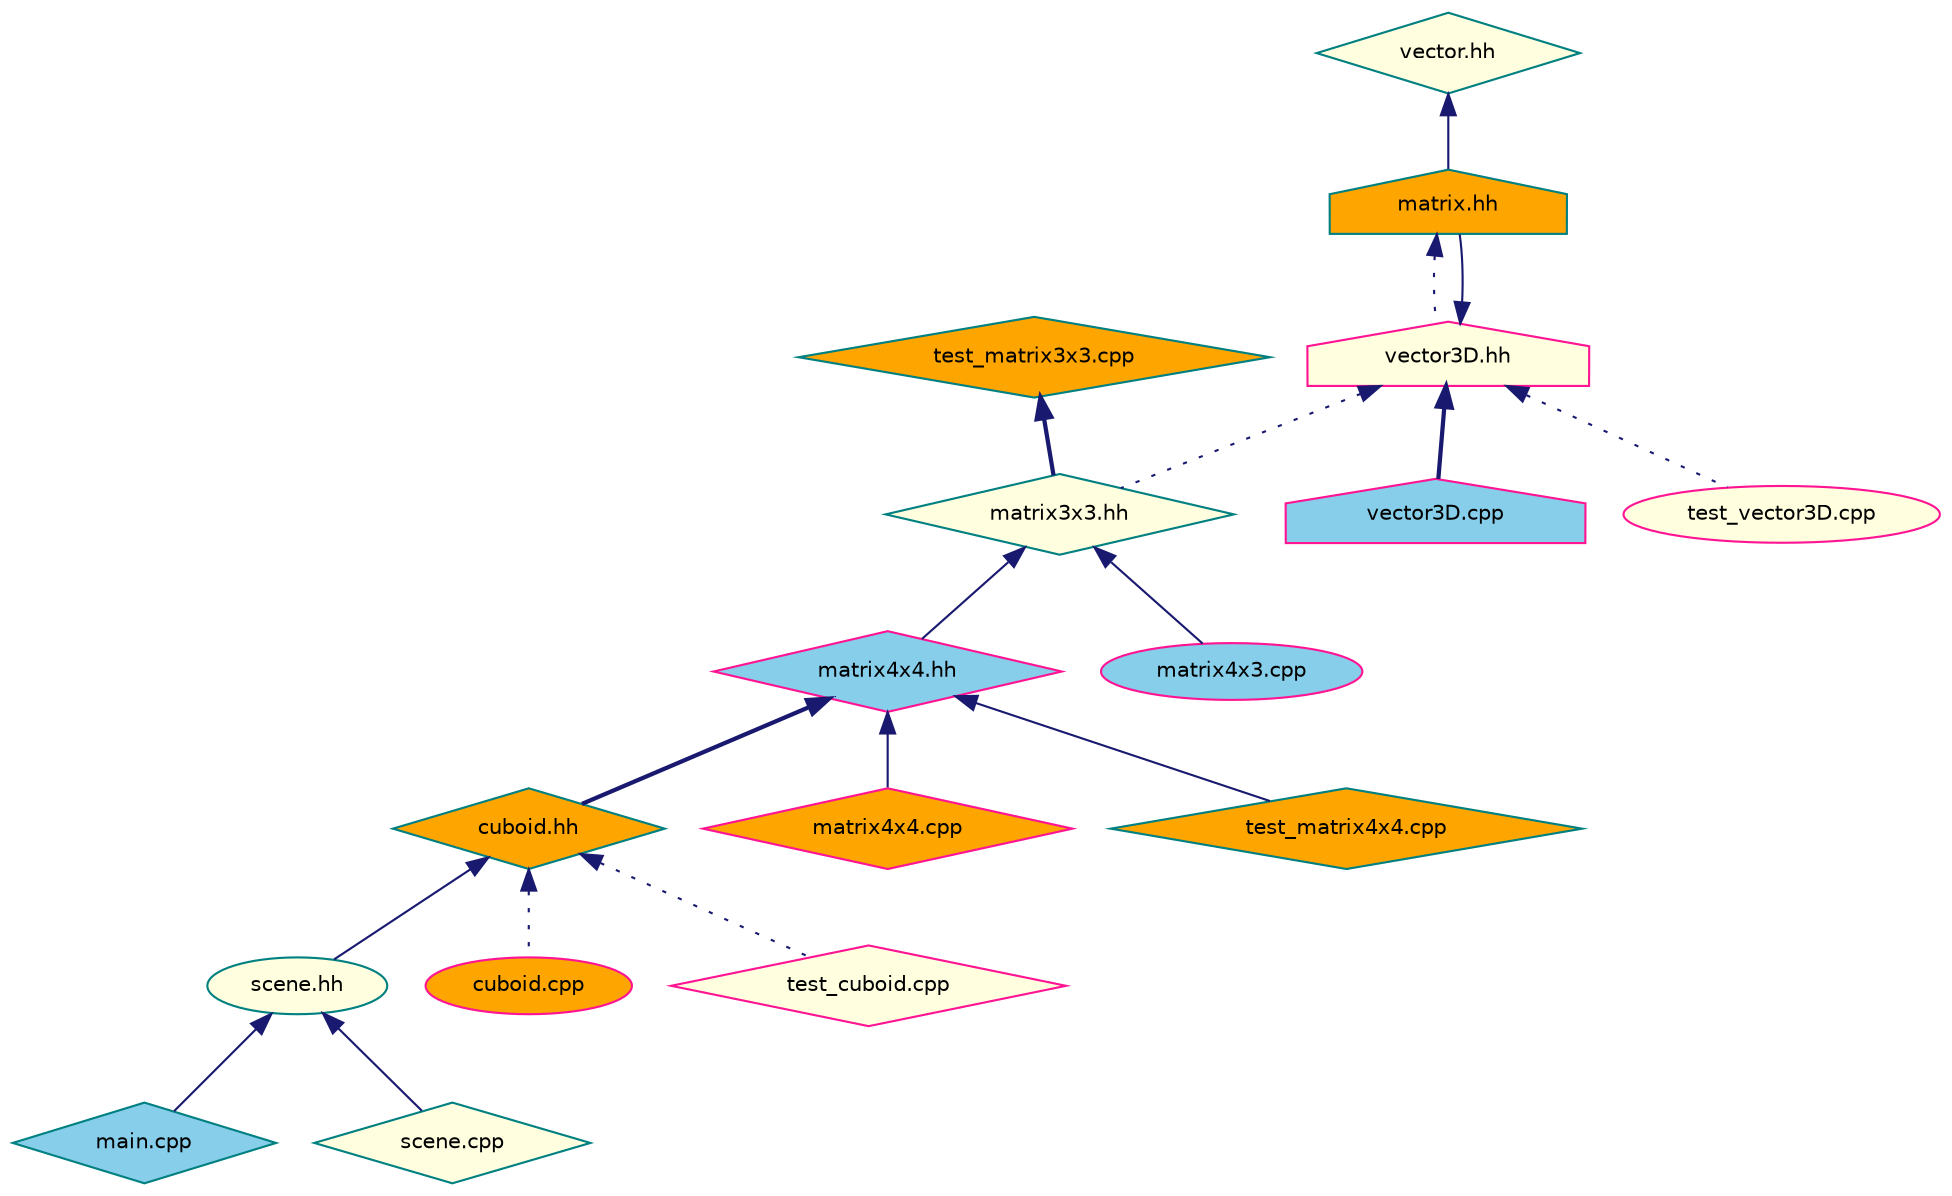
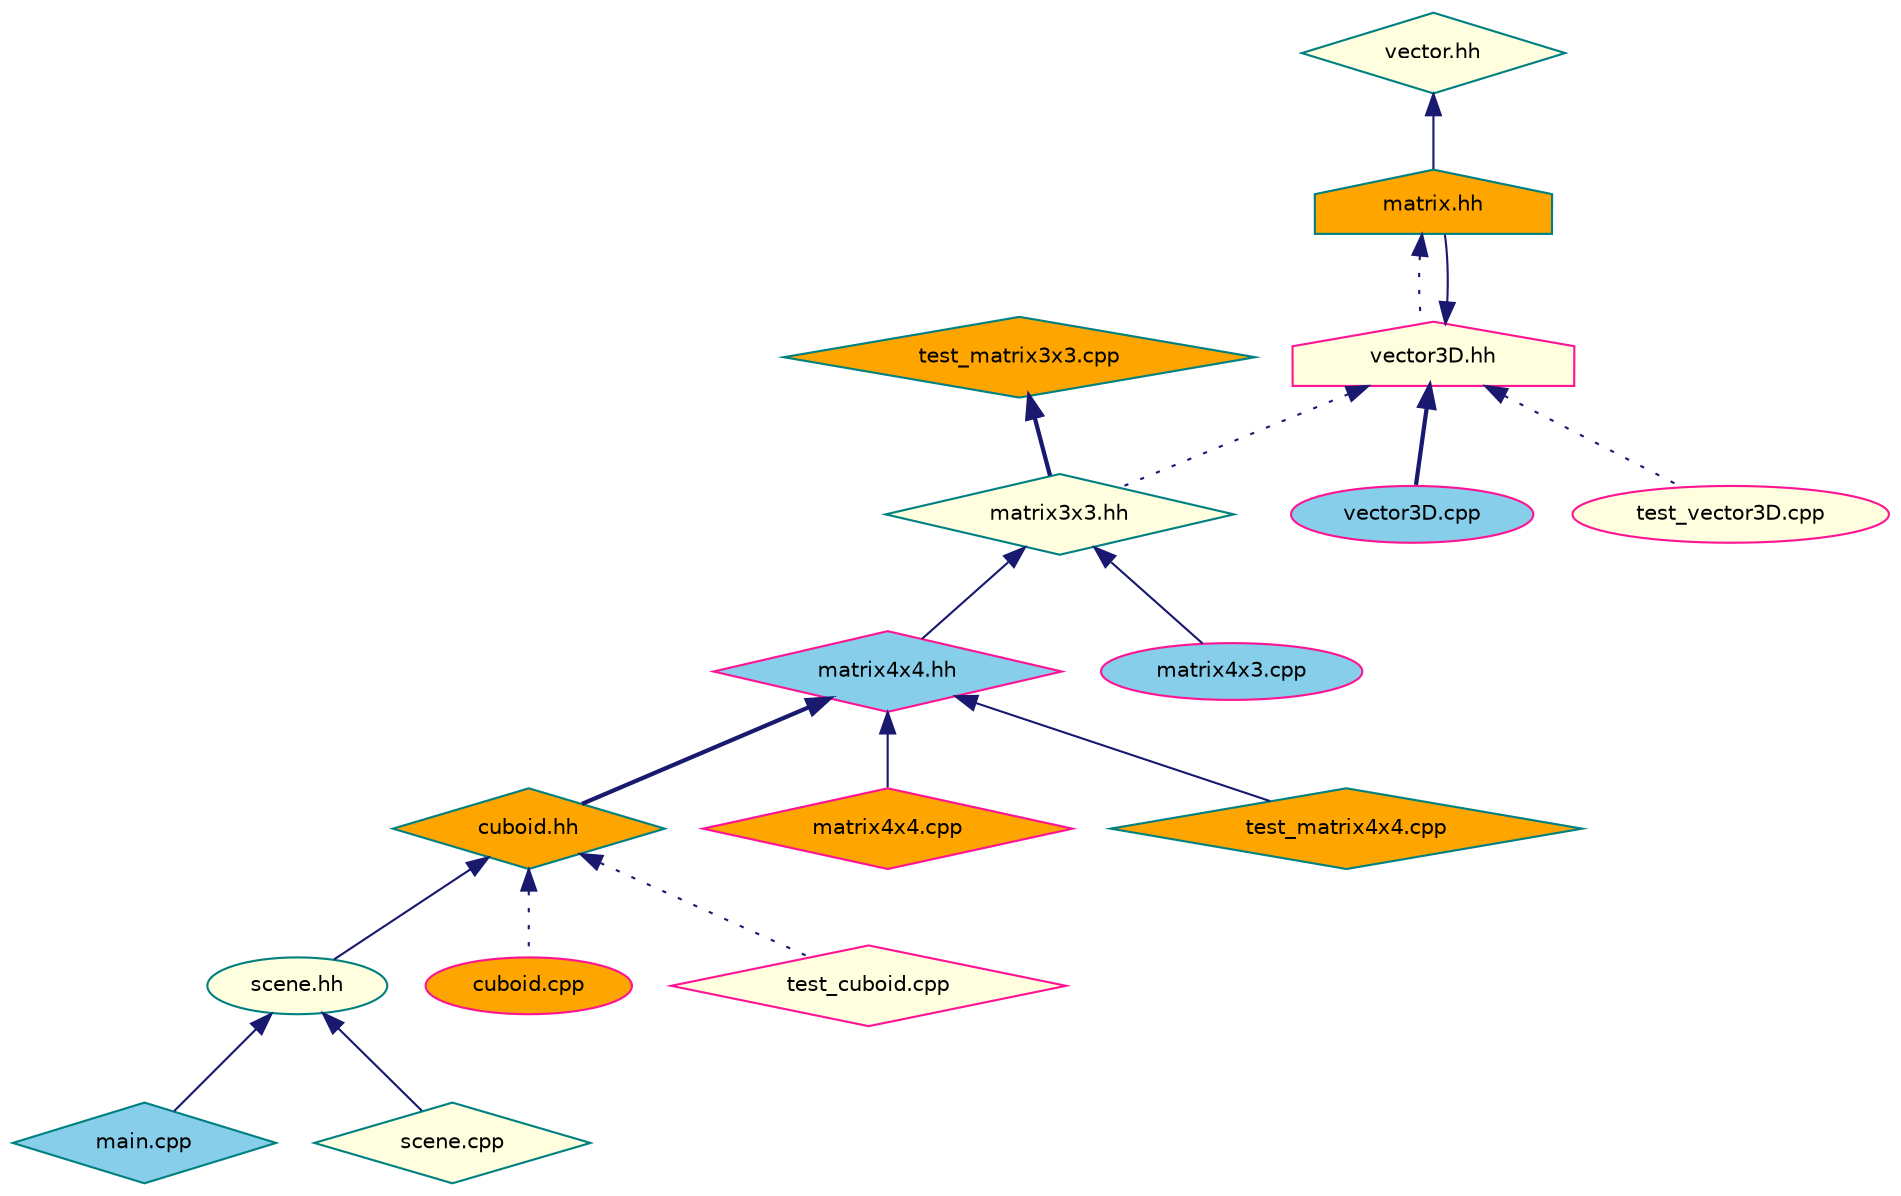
(1436, 514) -> (1412, 514)
